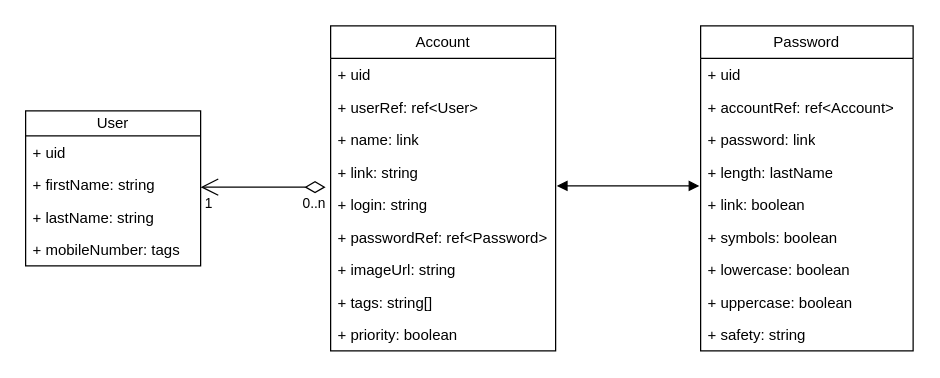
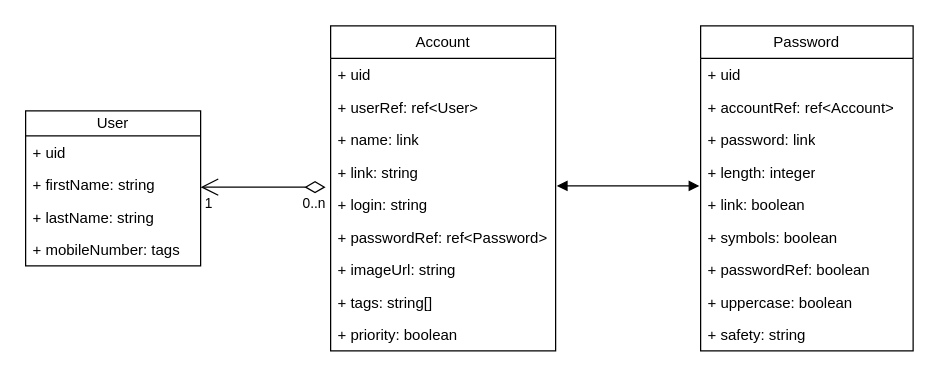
(774, 173) -> (770, 173)
(782, 271) -> (793, 271)
